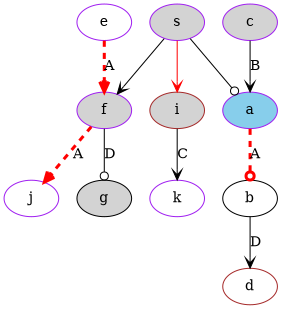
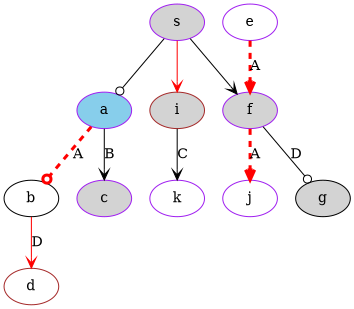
(250, 61) -> (104, 149)
(250, 237) -> (31, 237)
